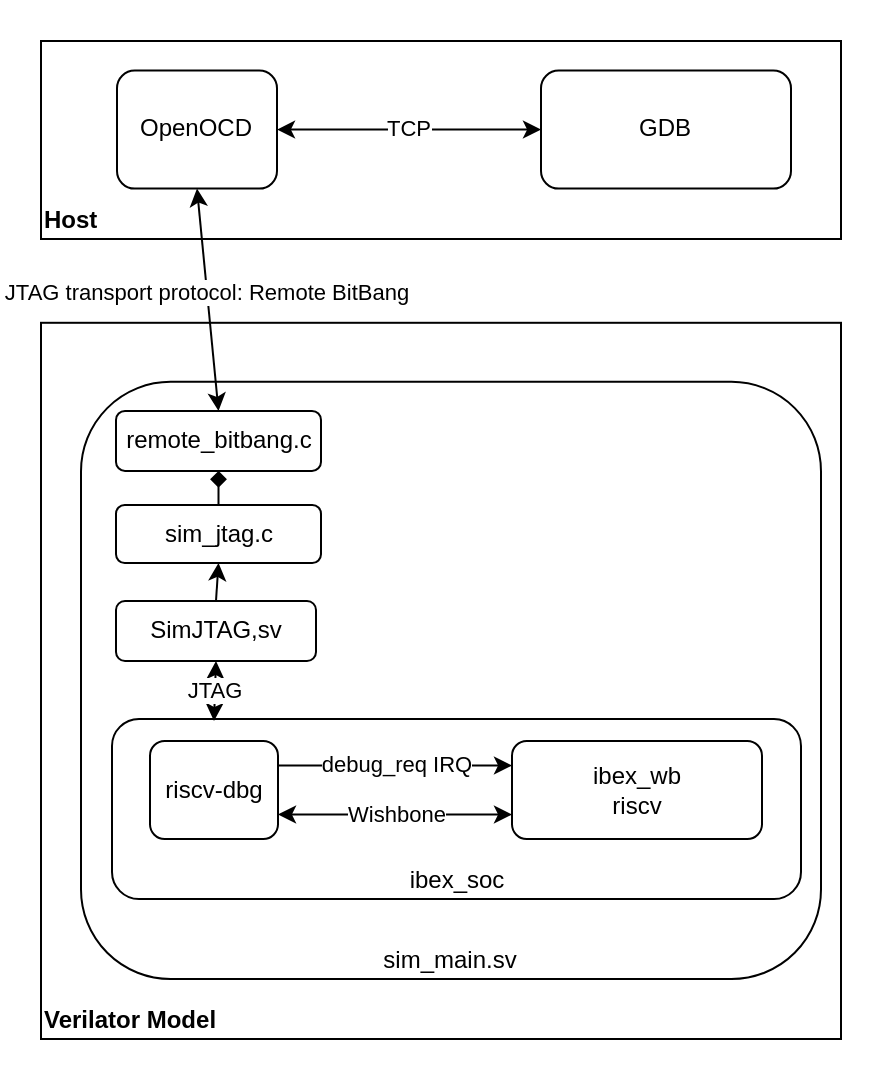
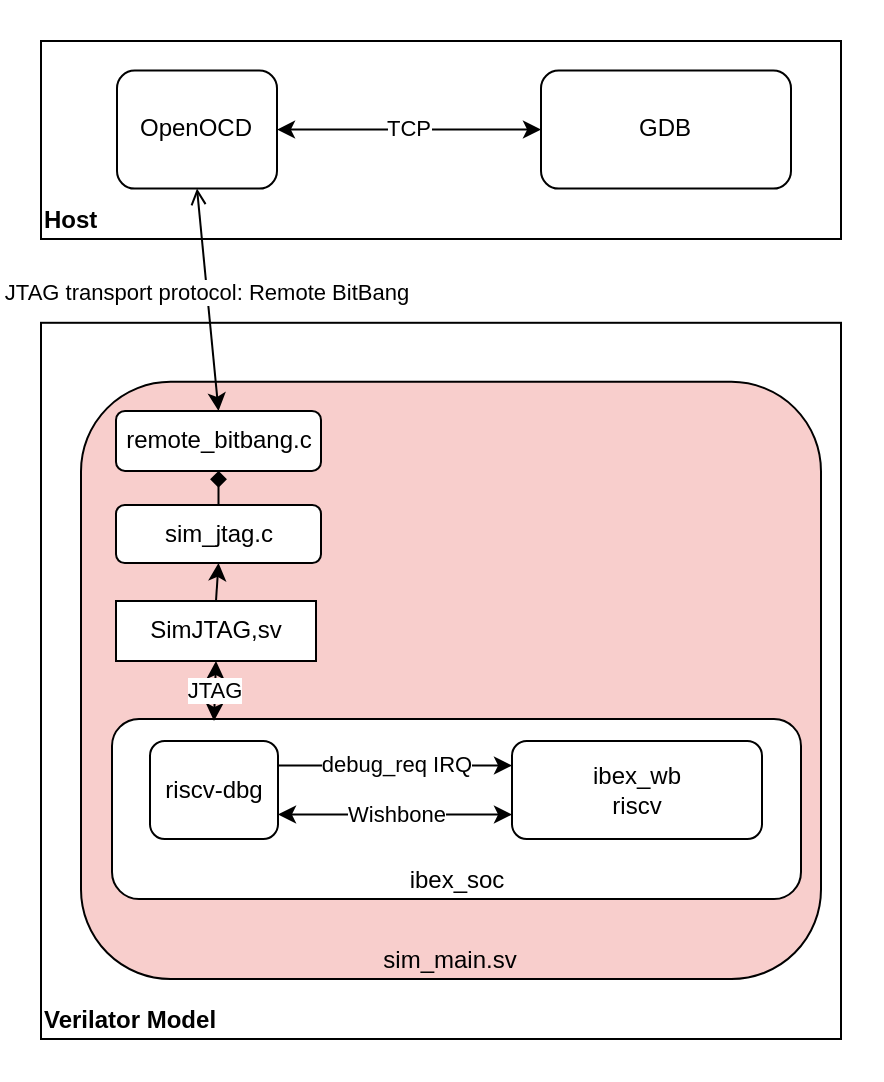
(198, 203) -> (198, 200)
(216, 631) -> (216, 631)
(451, 680) -> (451, 680)
